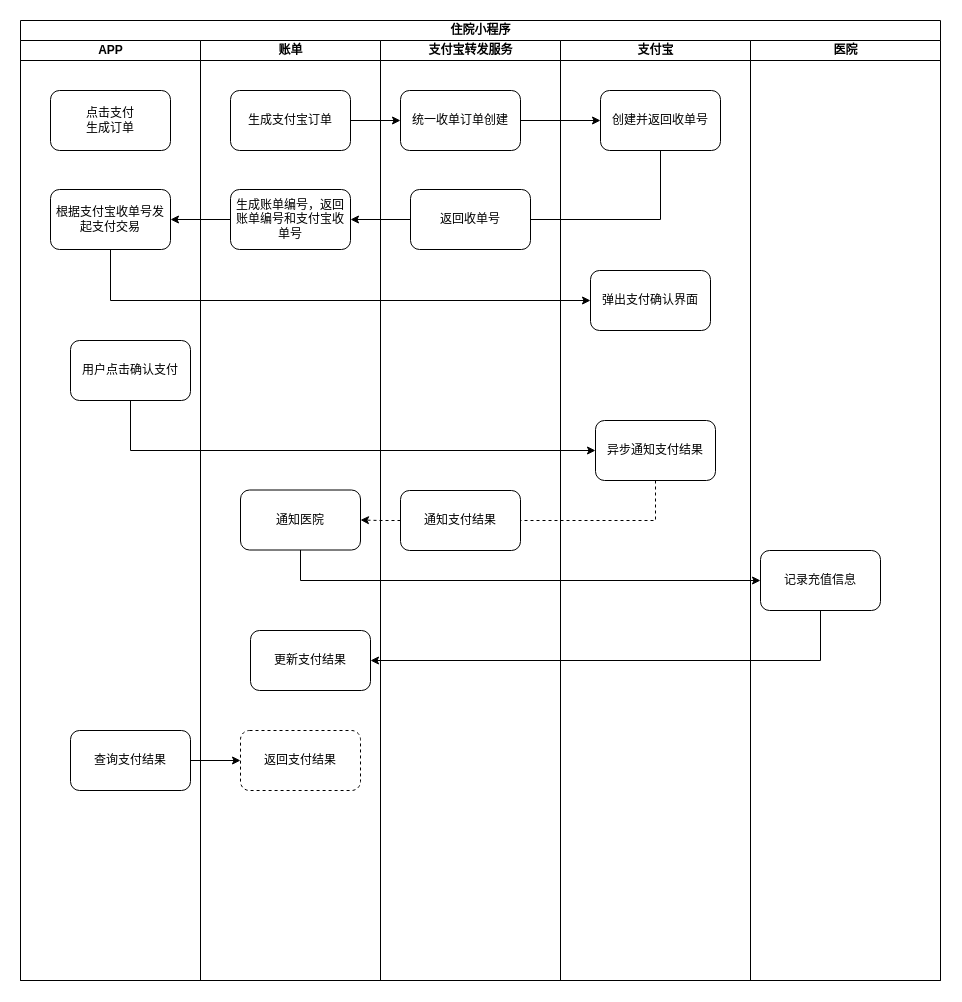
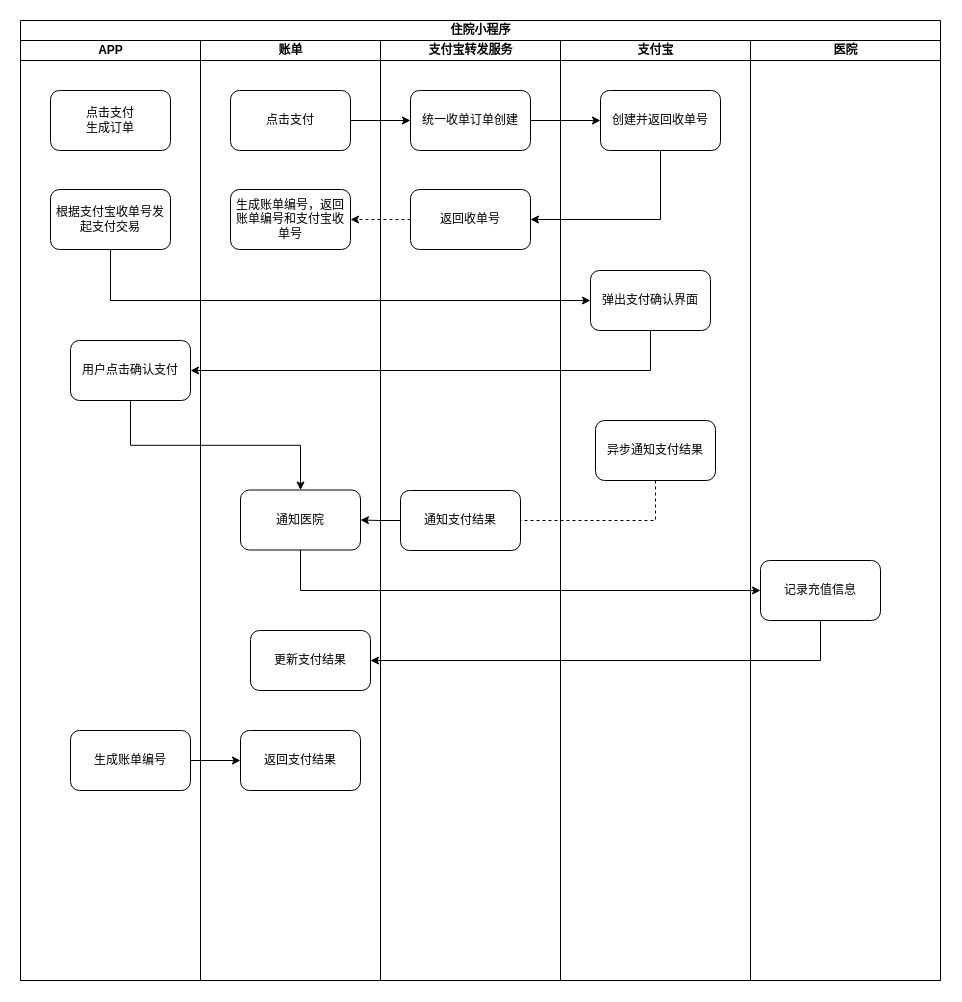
(291, 121) -> (291, 121)
(461, 121) -> (471, 121)
(204, 220) -> none
(383, 220) -> (383, 220)
(537, 220) -> (539, 220)
none -> (444, 371)
(356, 451) -> (234, 445)
(385, 521) -> (385, 521)
(821, 581) -> (821, 591)
(131, 761) -> (131, 761)
(301, 761) -> (301, 761)
